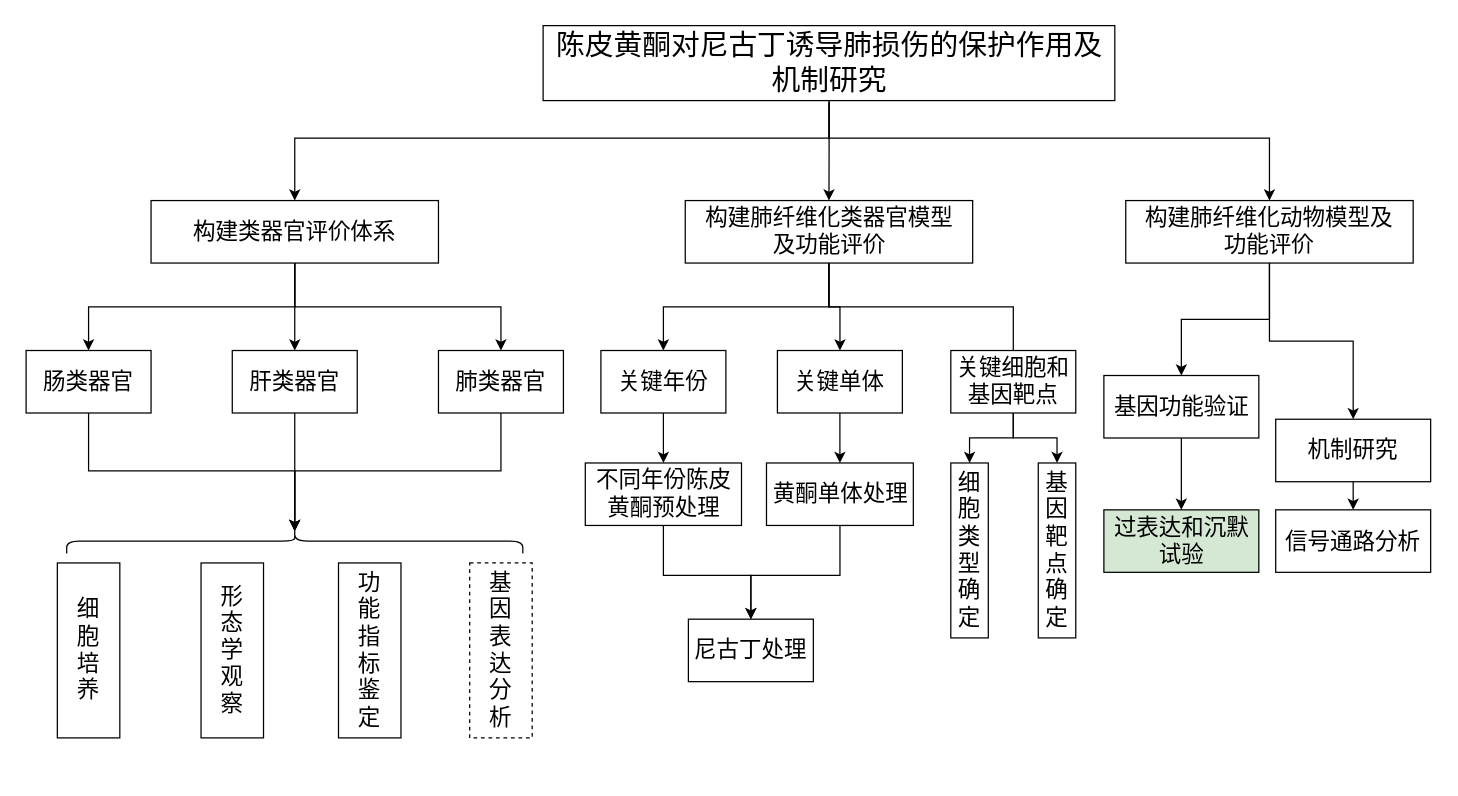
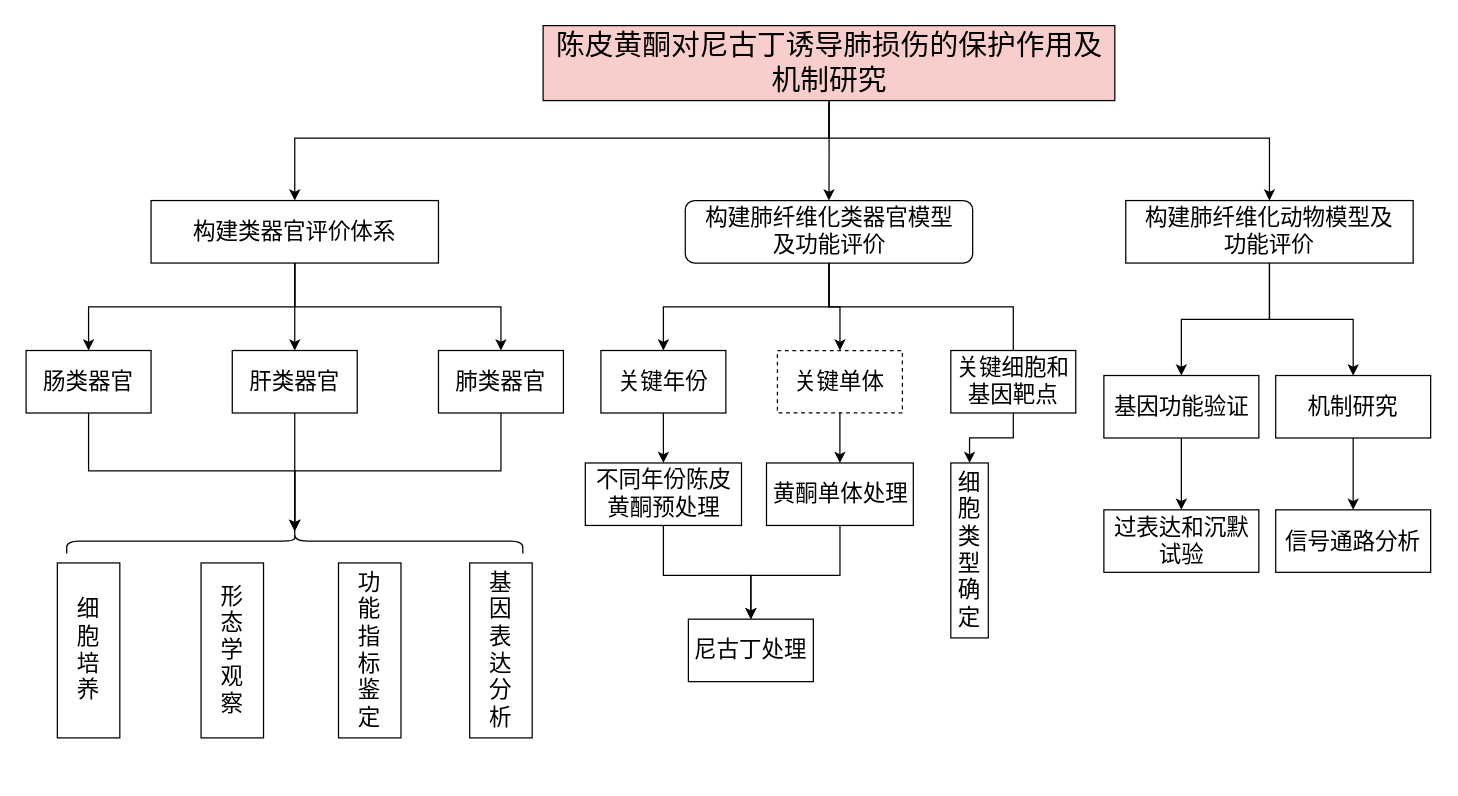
(829, 63) -> (829, 63)
(829, 232) -> (829, 232)
(840, 382) -> (840, 382)
(1045, 438) -> none
(1353, 451) -> (1353, 407)
(1181, 541) -> (1181, 541)
(1057, 551) -> none
(501, 651) -> (501, 651)
